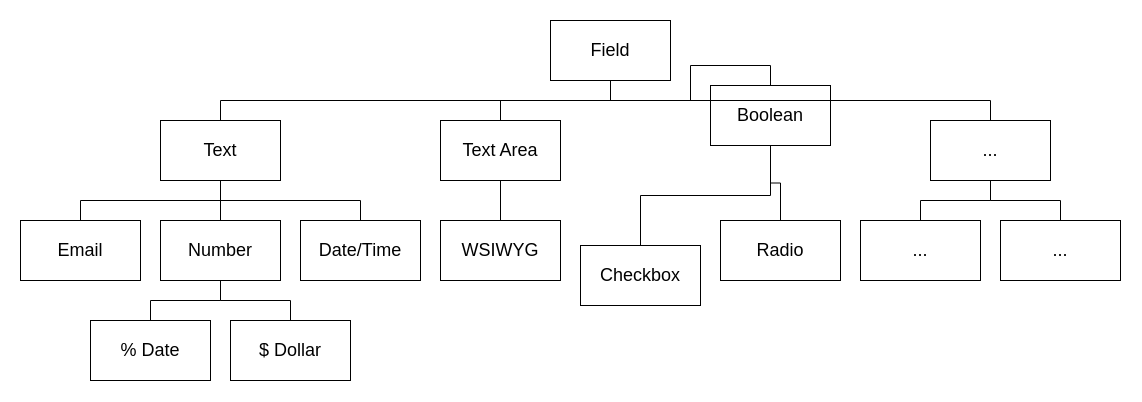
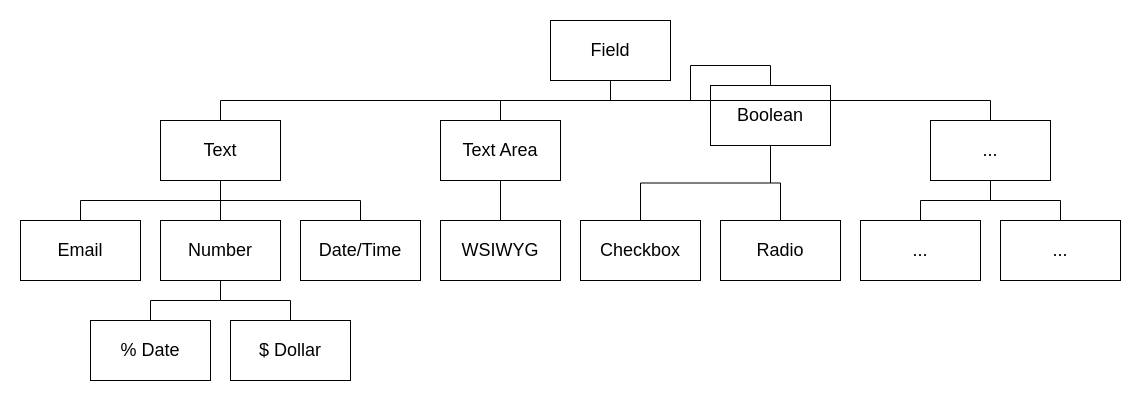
(641, 276) -> (641, 251)
